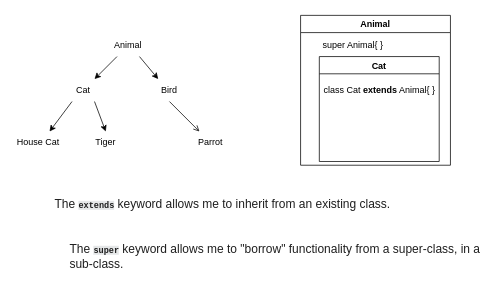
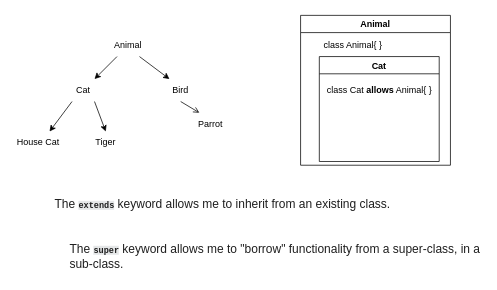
(353, 45) -> (353, 45)
(169, 90) -> (180, 90)
(380, 90) -> (380, 90)
(210, 143) -> (210, 124)
